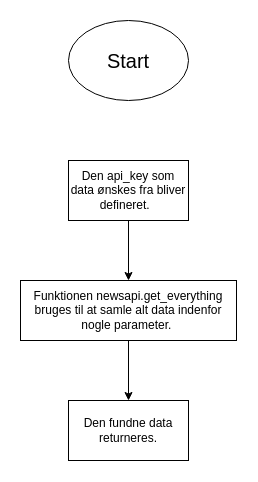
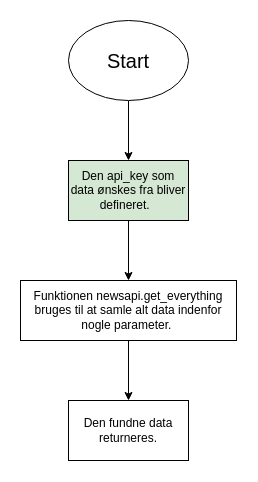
none -> (129, 127)
(129, 191) -> (129, 191)
